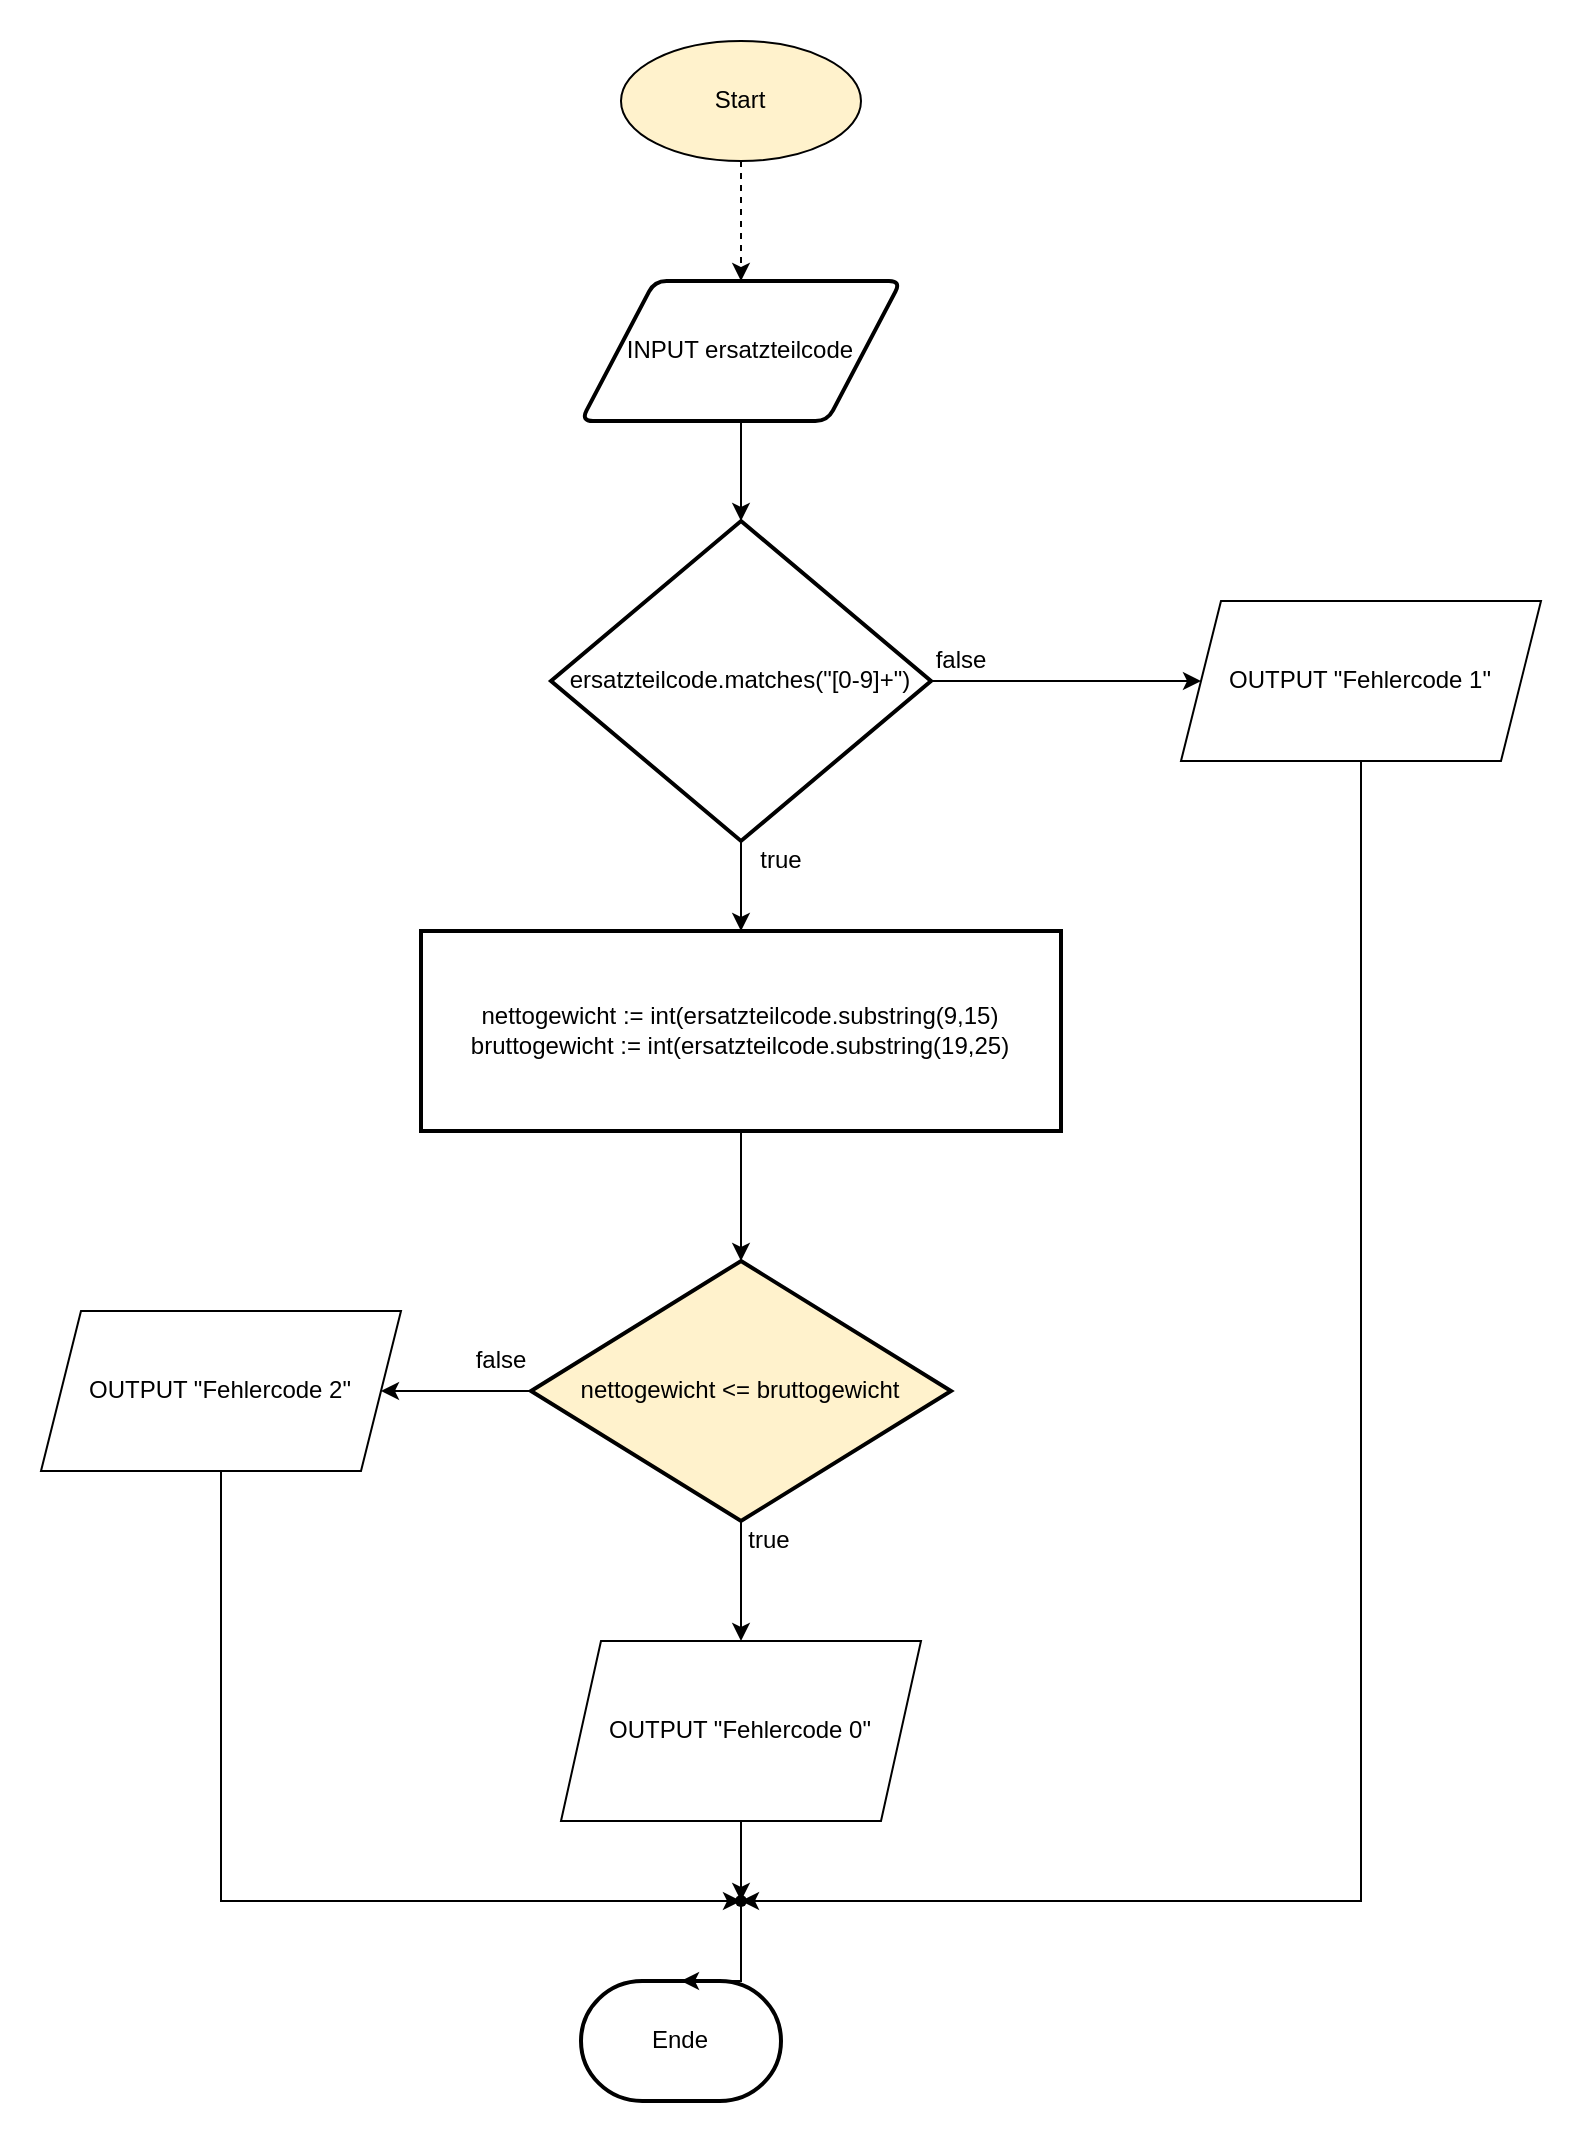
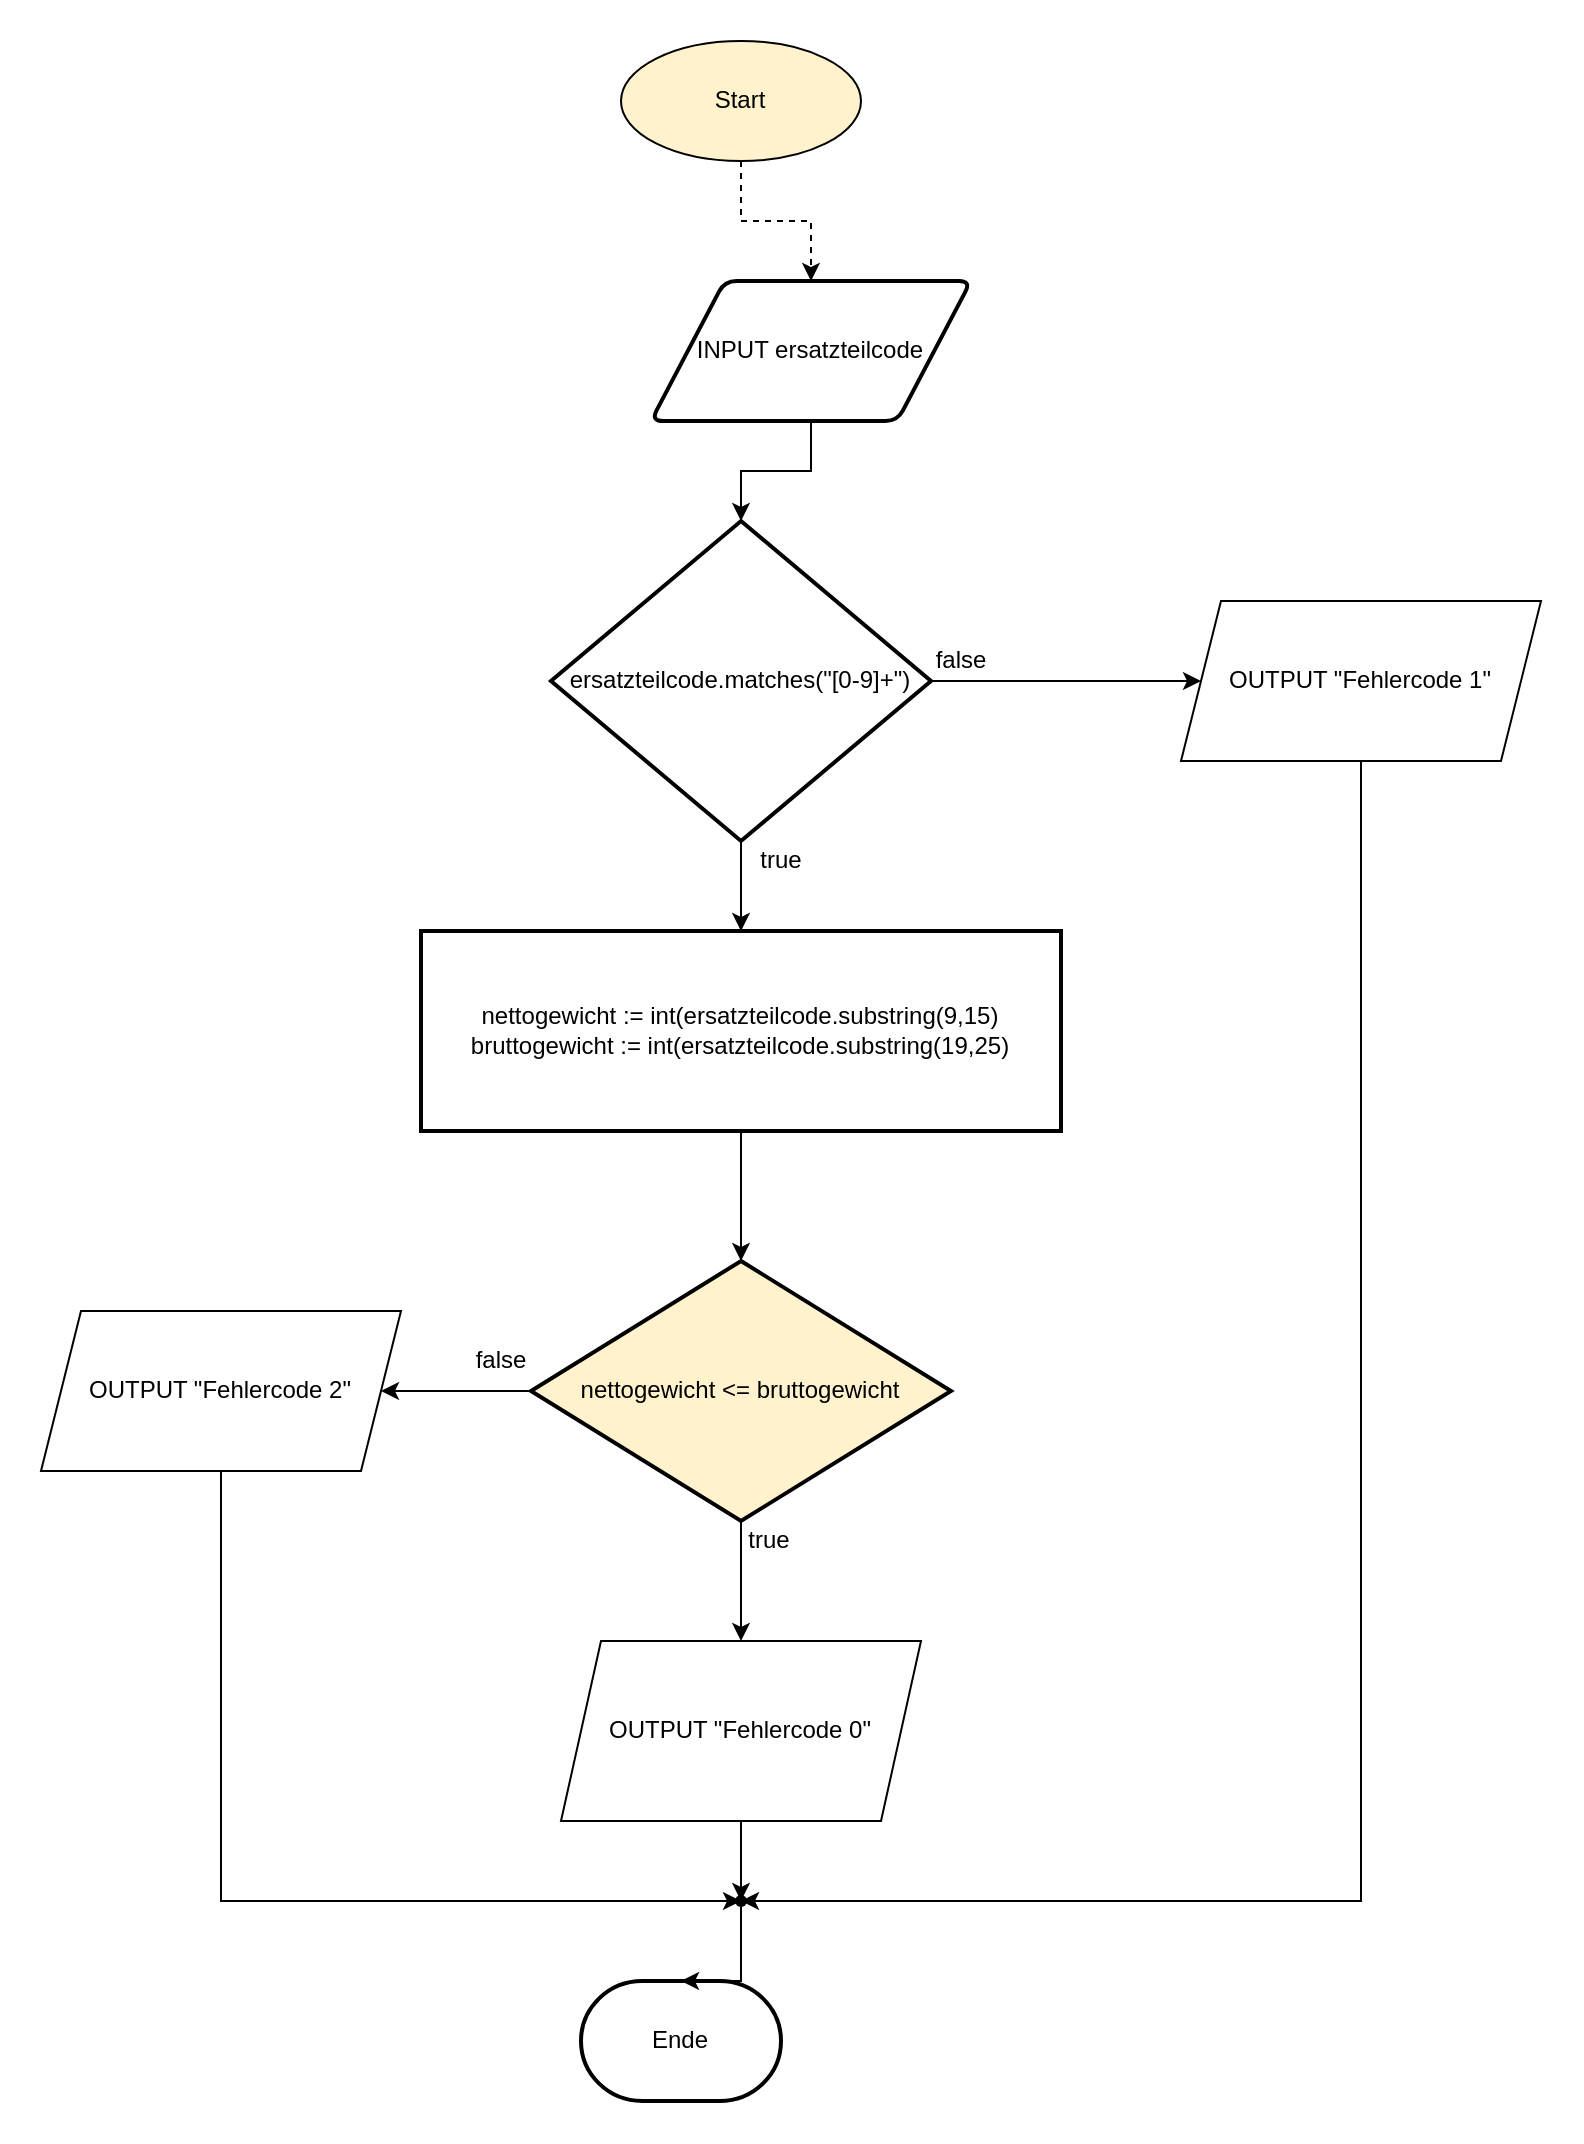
(741, 351) -> (811, 351)
